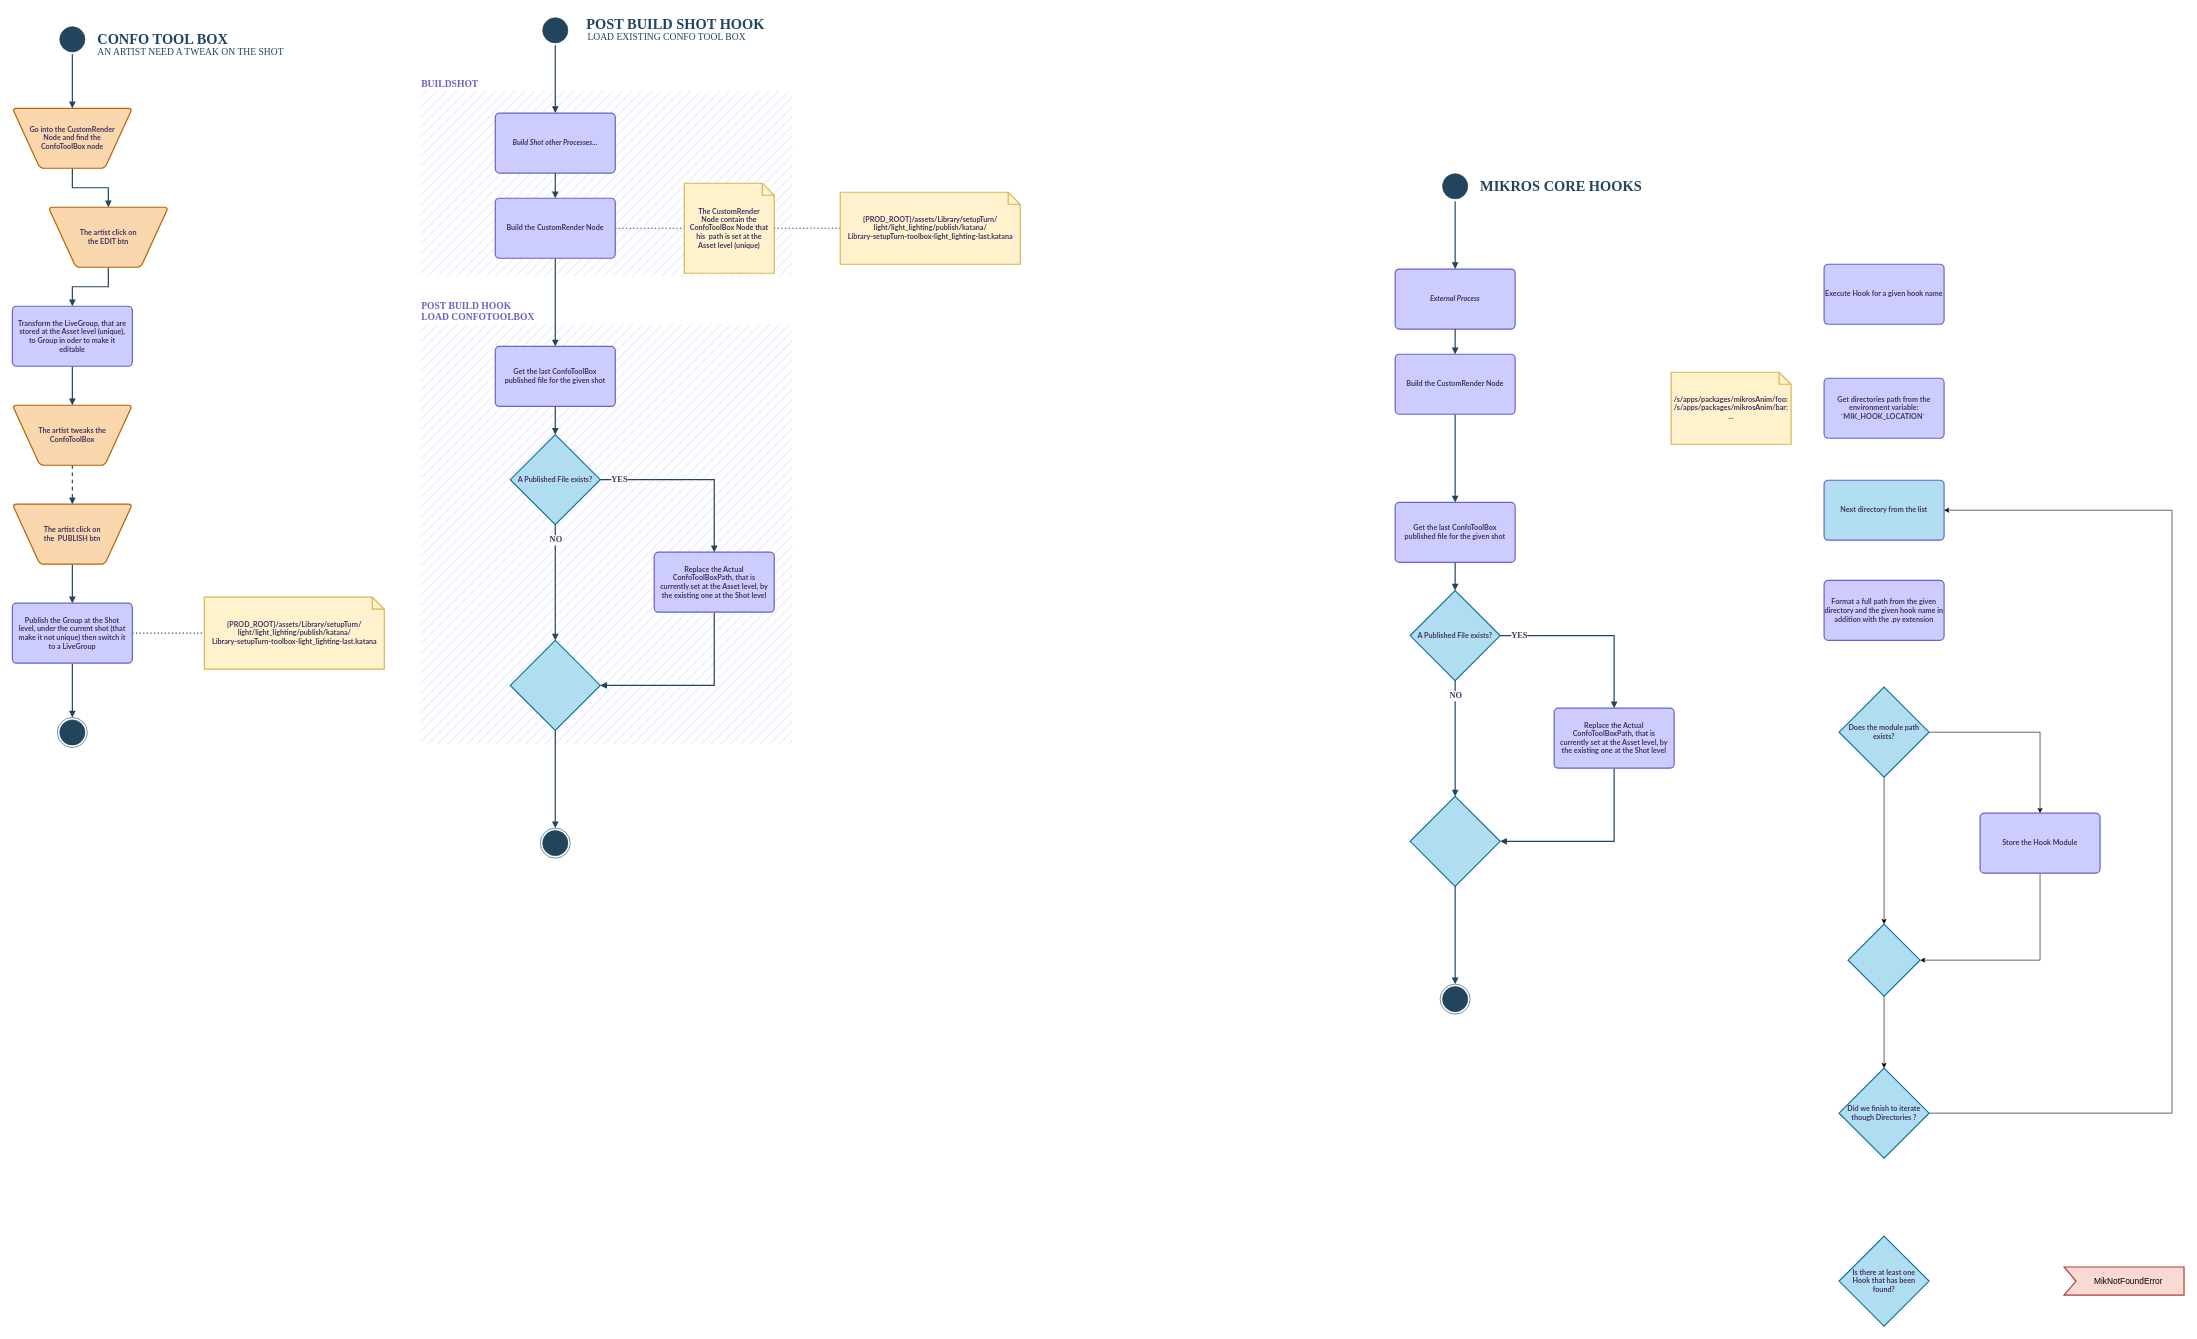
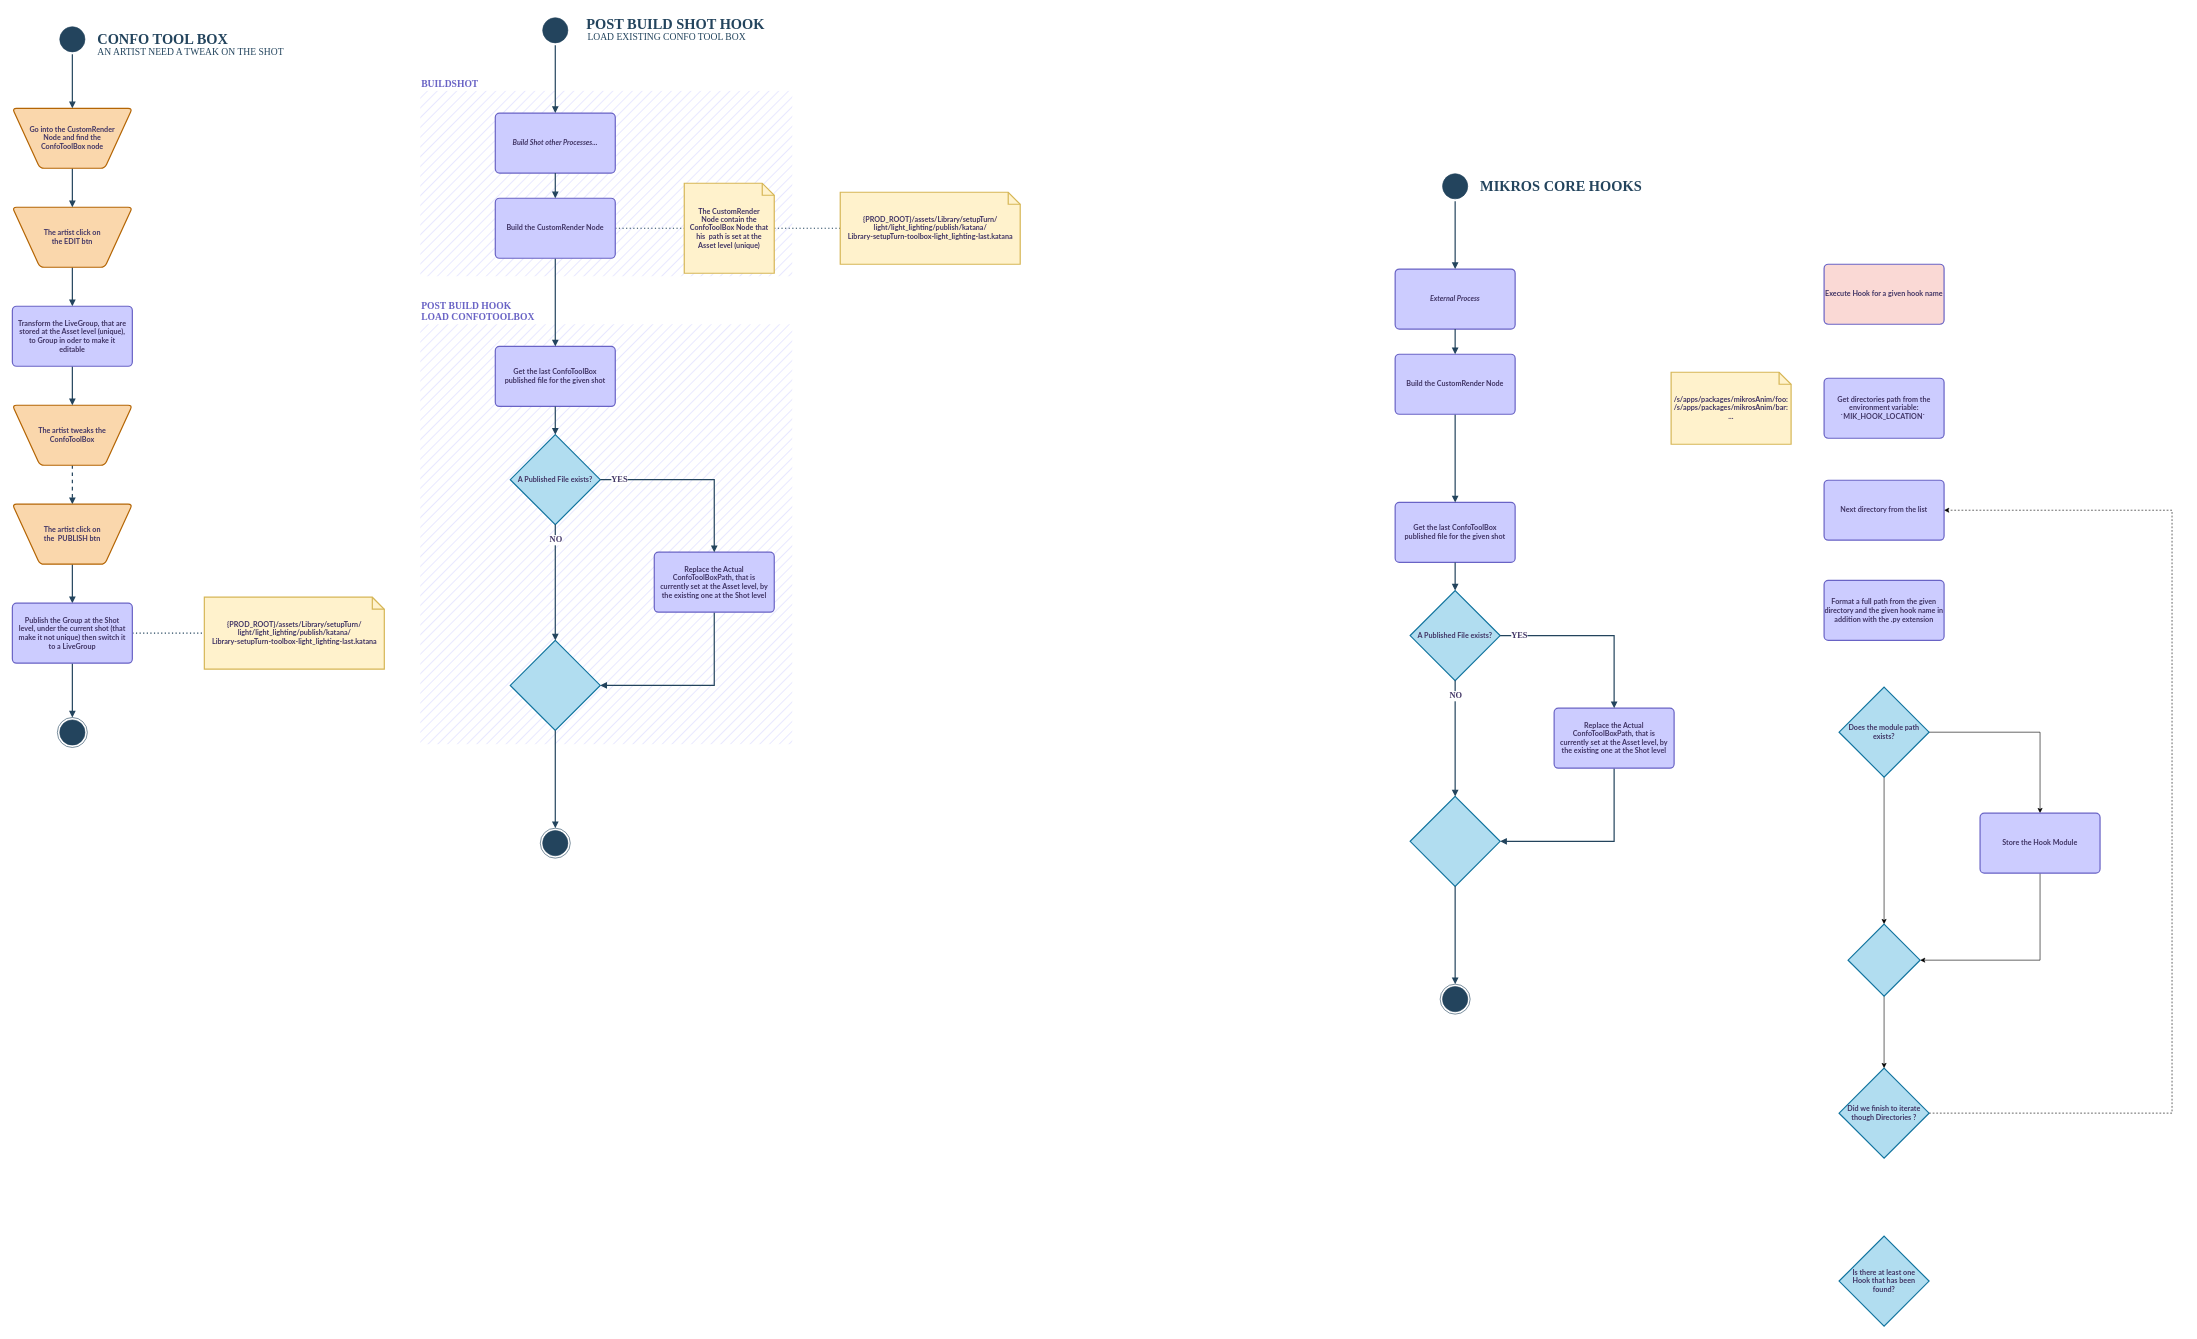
(108, 237) -> (72, 237)
(1884, 294) -> (1884, 294)
(1884, 510) -> (1884, 510)
(2172, 821) -> (2172, 821)
(2124, 1281) -> none
